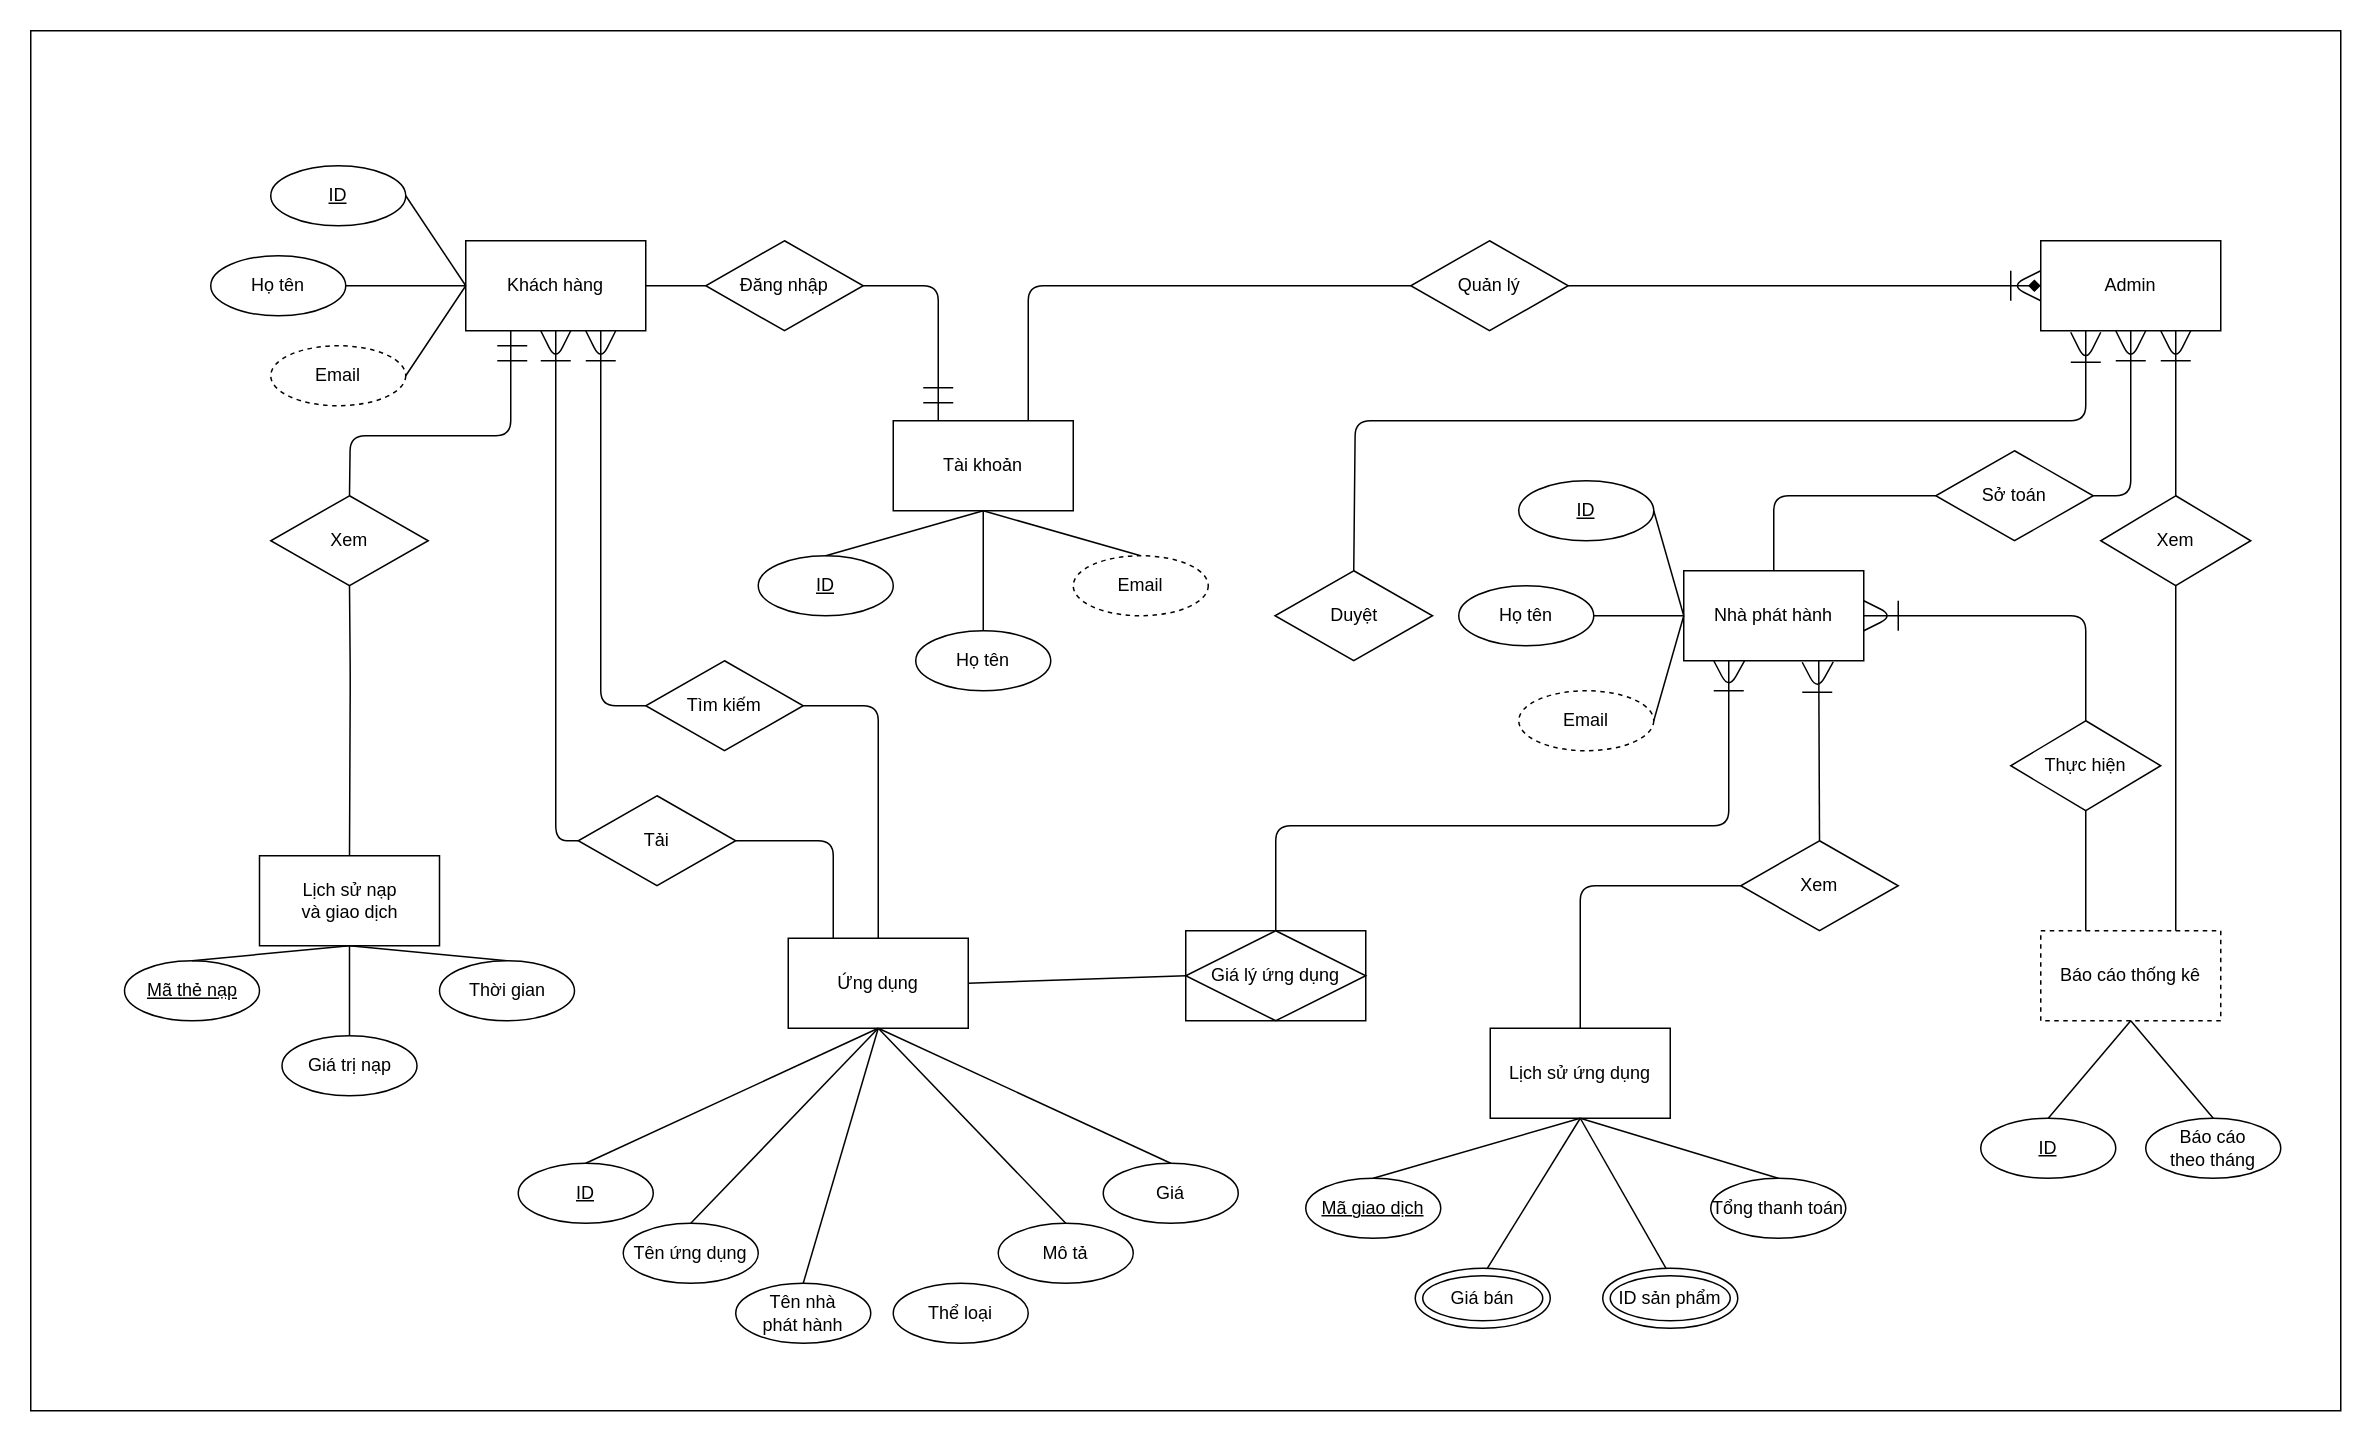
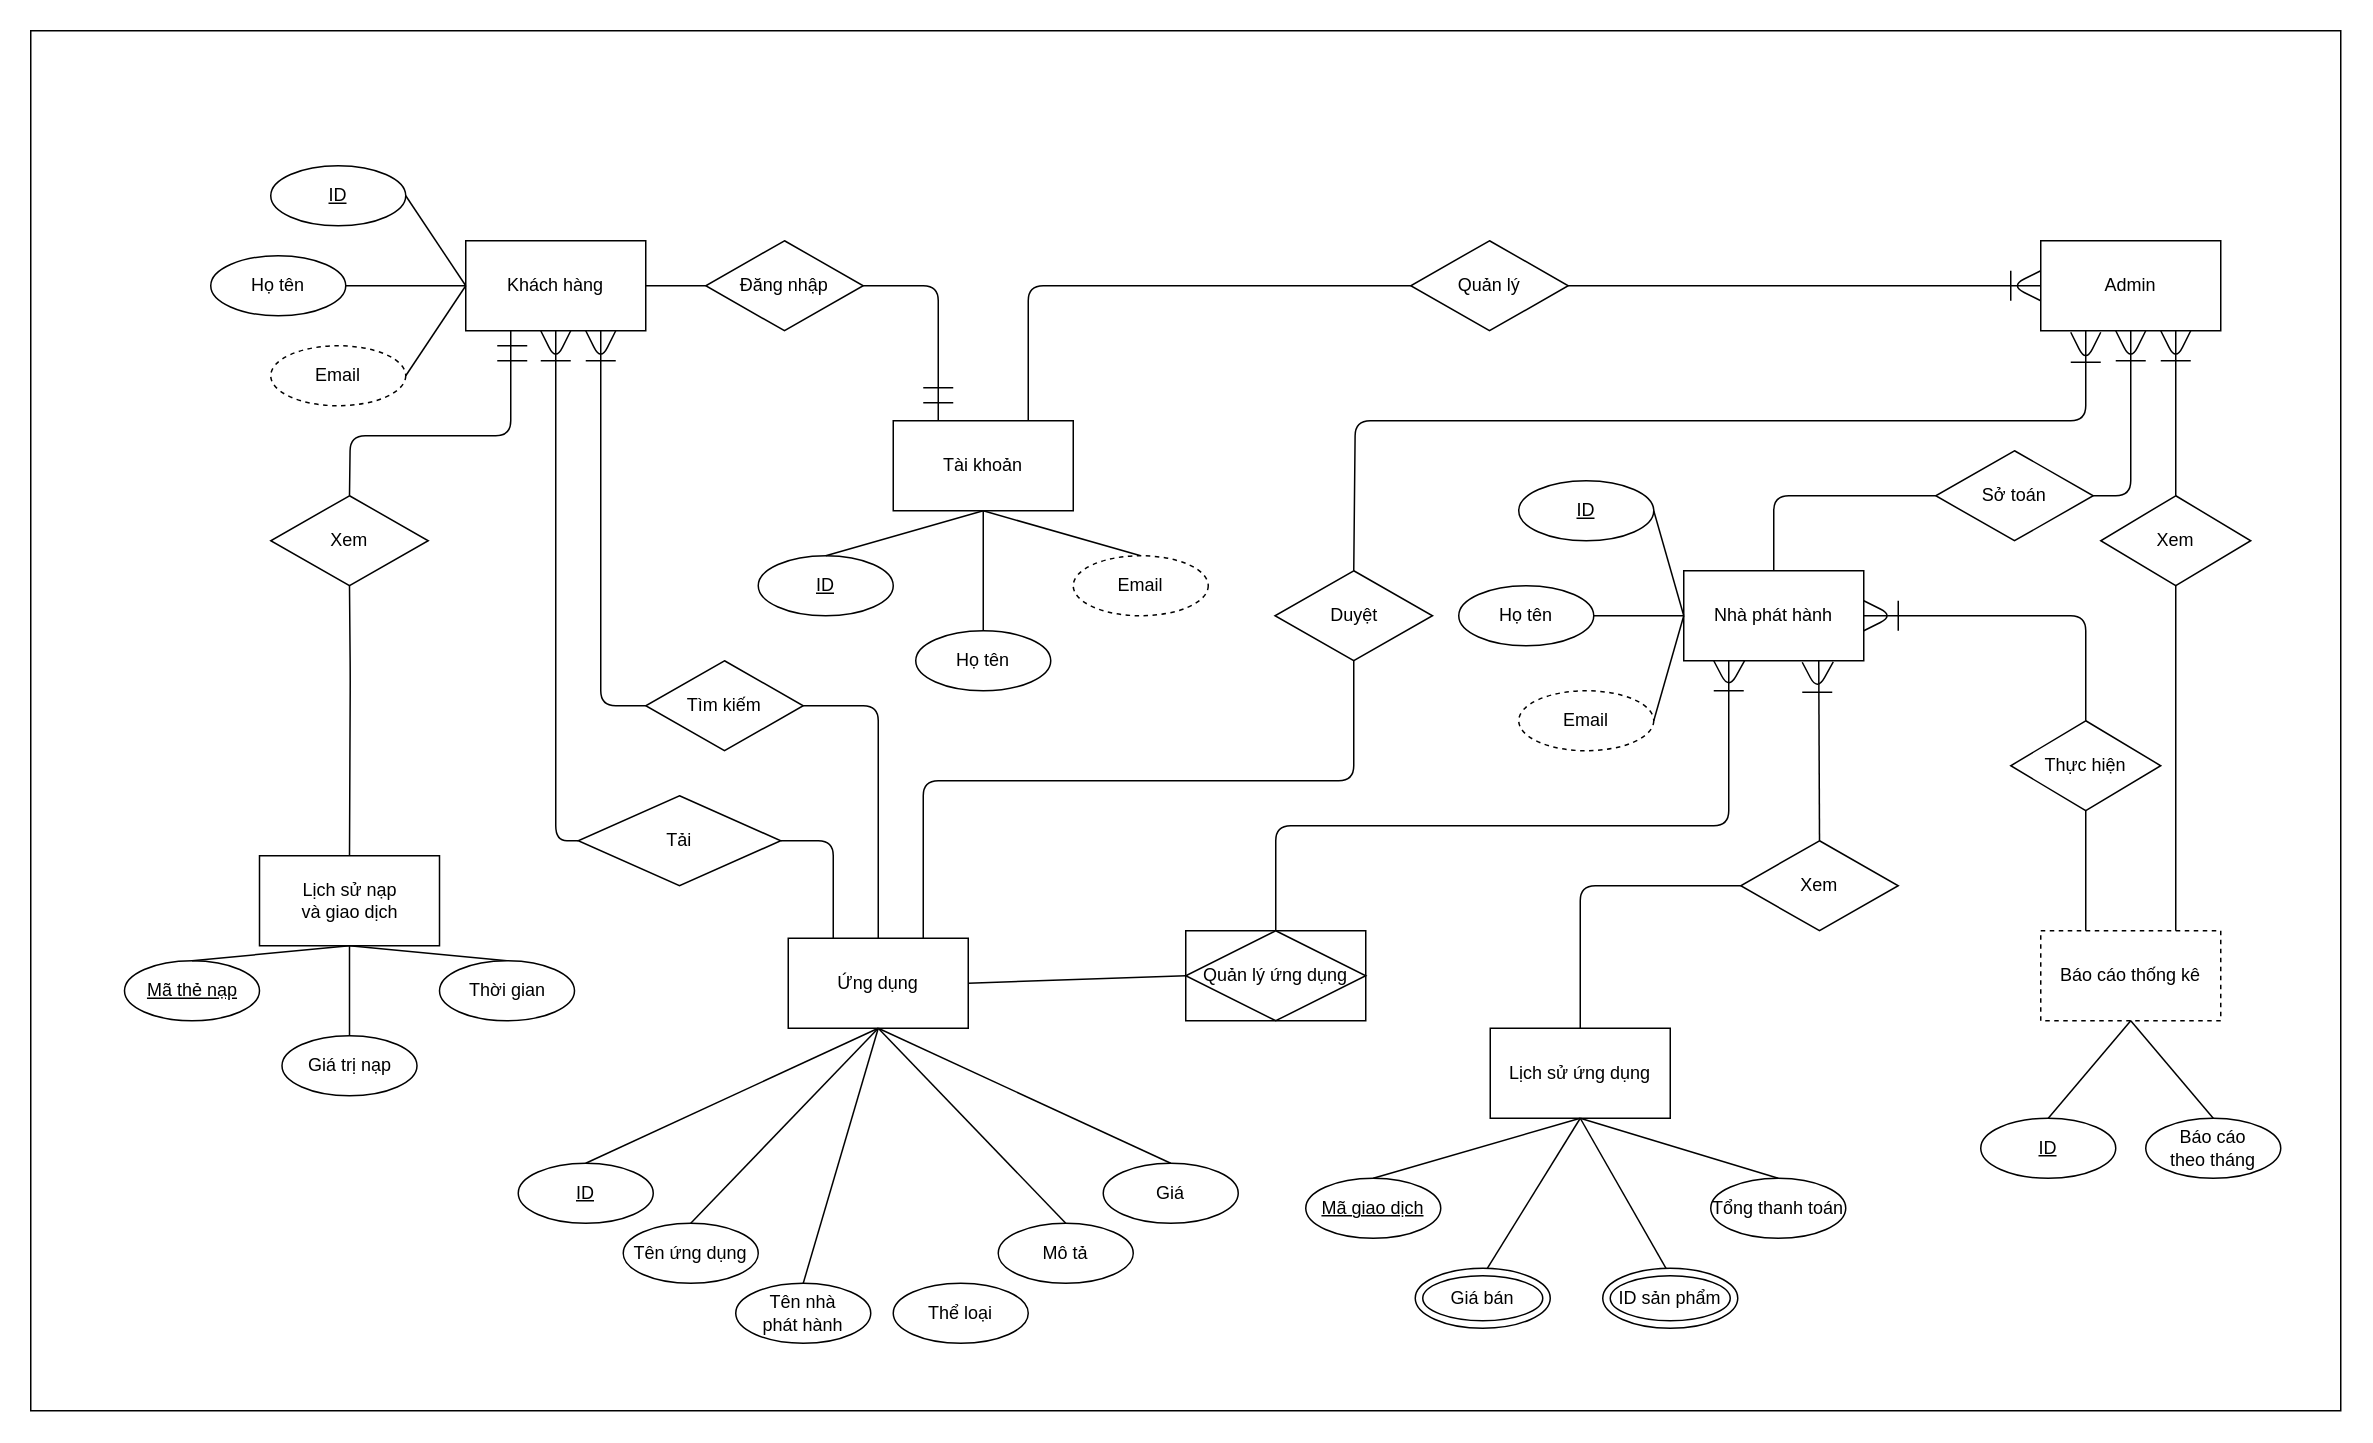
(2028, 286) -> (2033, 286)
none -> (1119, 781)
(657, 841) -> (680, 841)
(1276, 976) -> (1276, 976)
